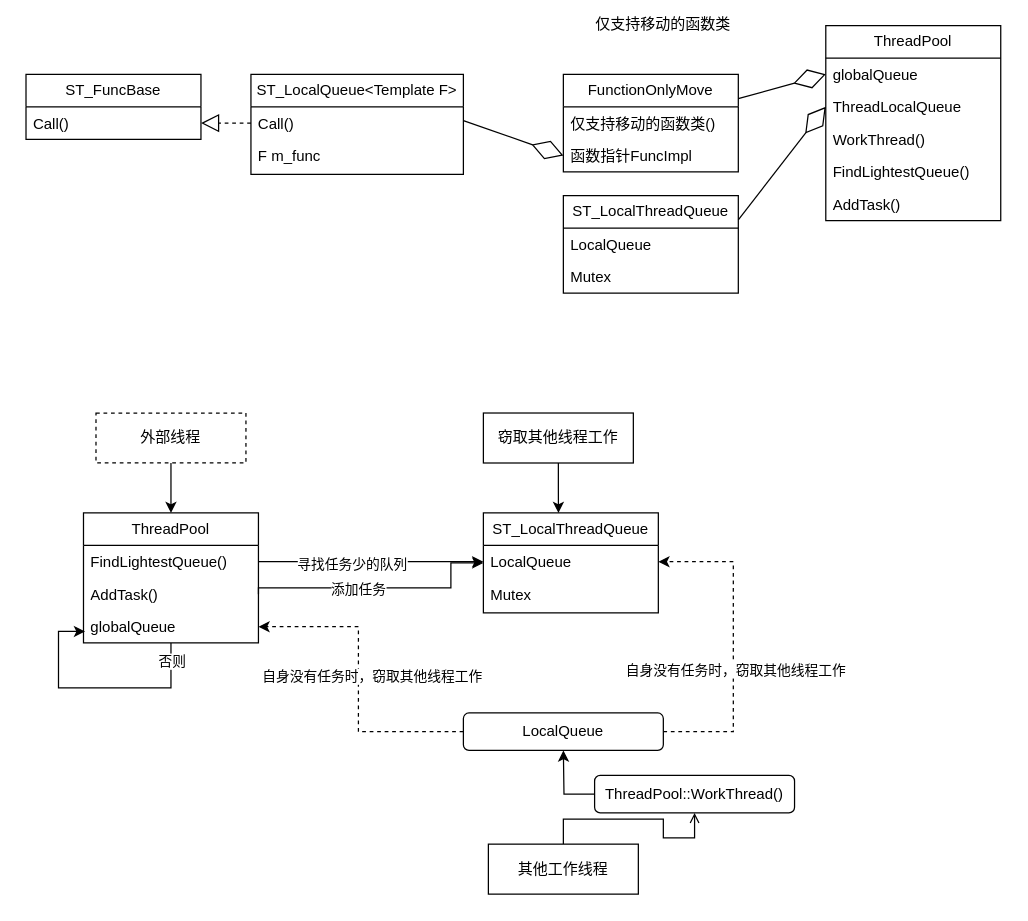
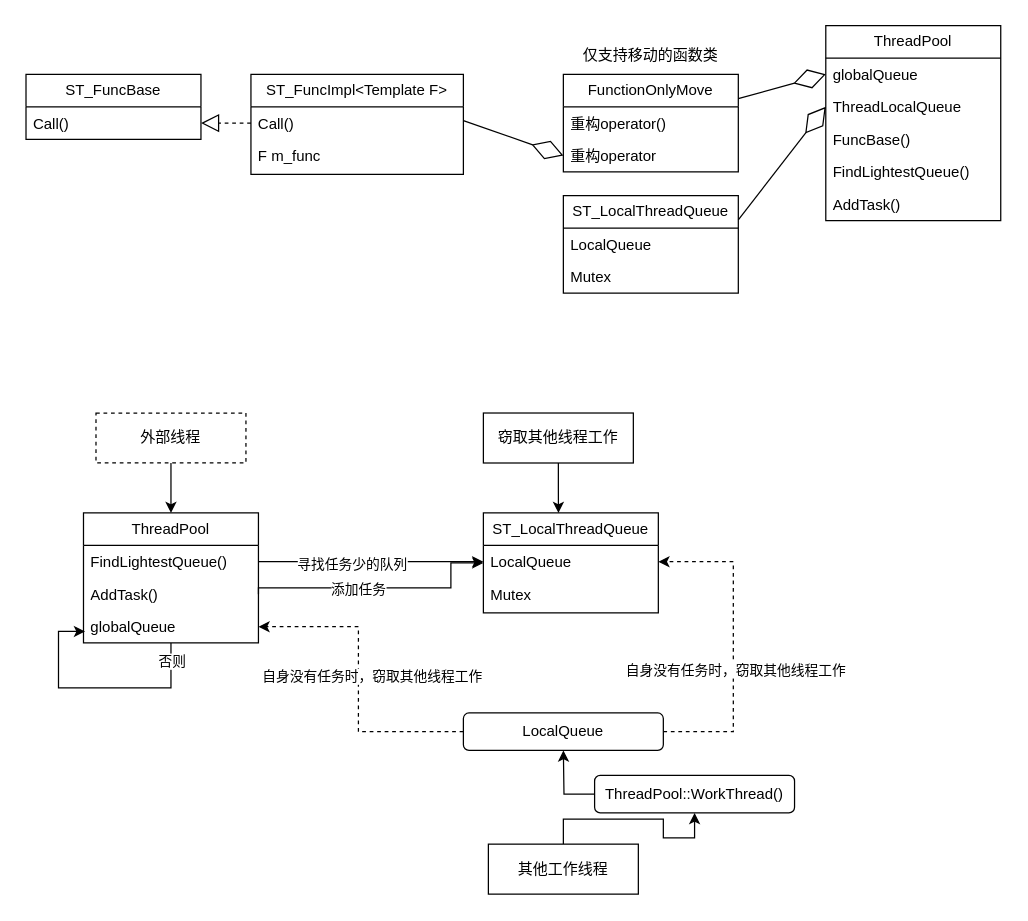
(663, 24) -> (651, 56)
(357, 91) -> (357, 91)
(647, 125) -> (628, 125)
(884, 141) -> (875, 141)
(632, 157) -> (619, 157)
(694, 820) -> (694, 823)
